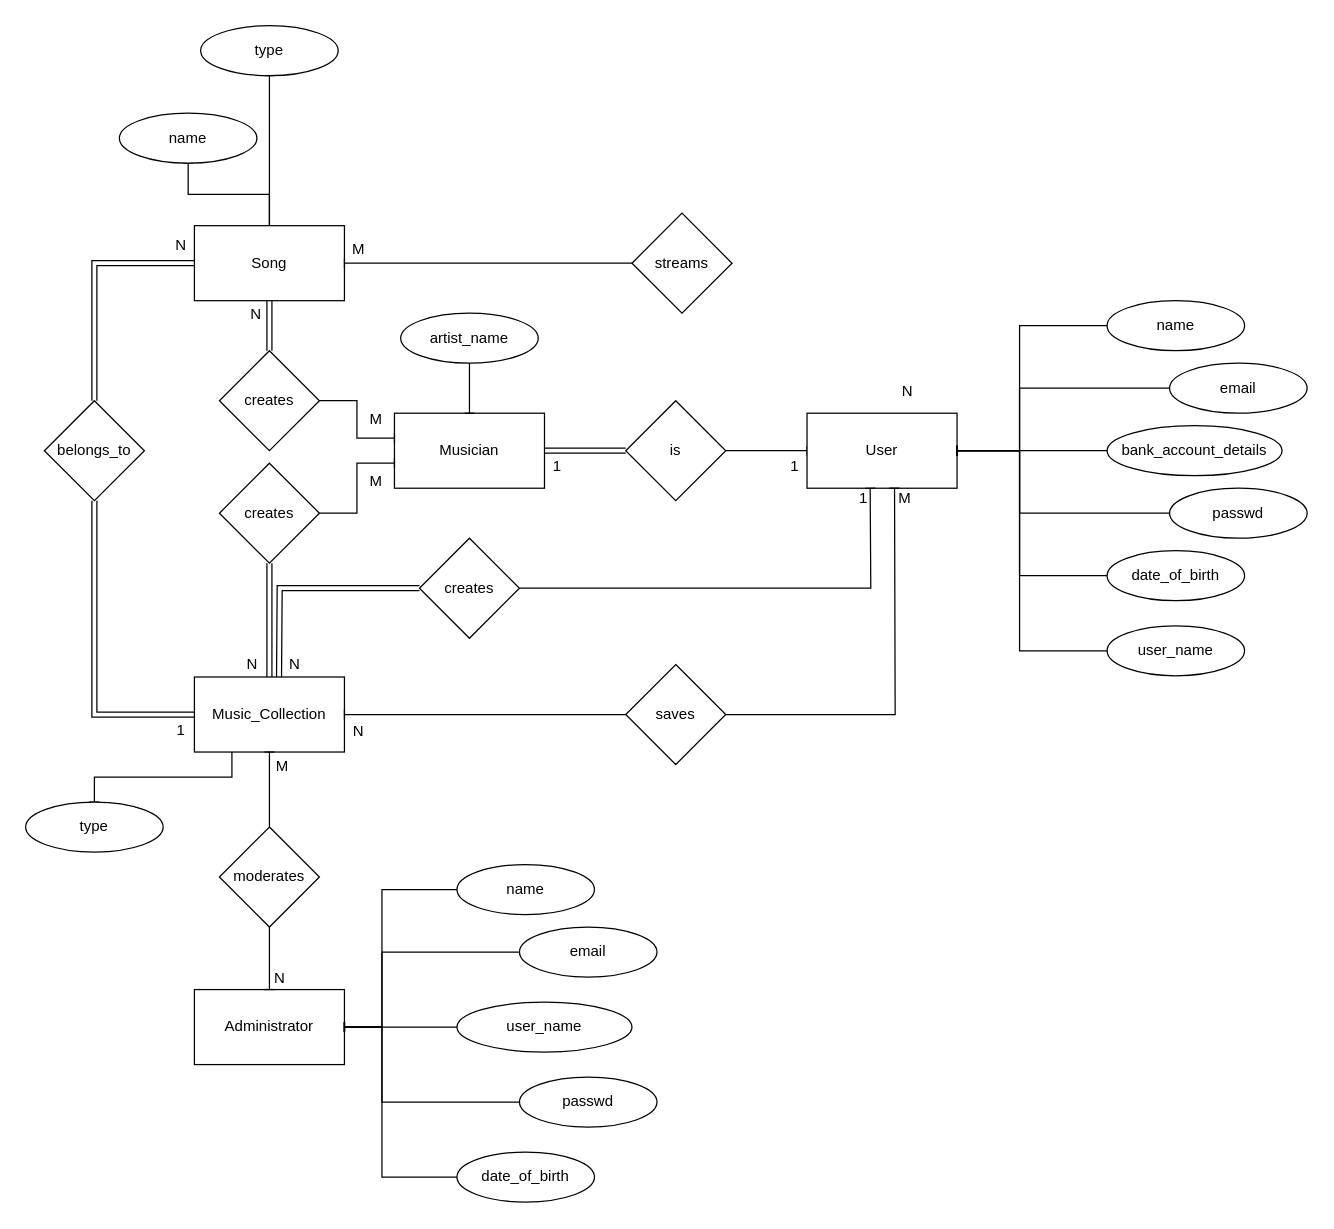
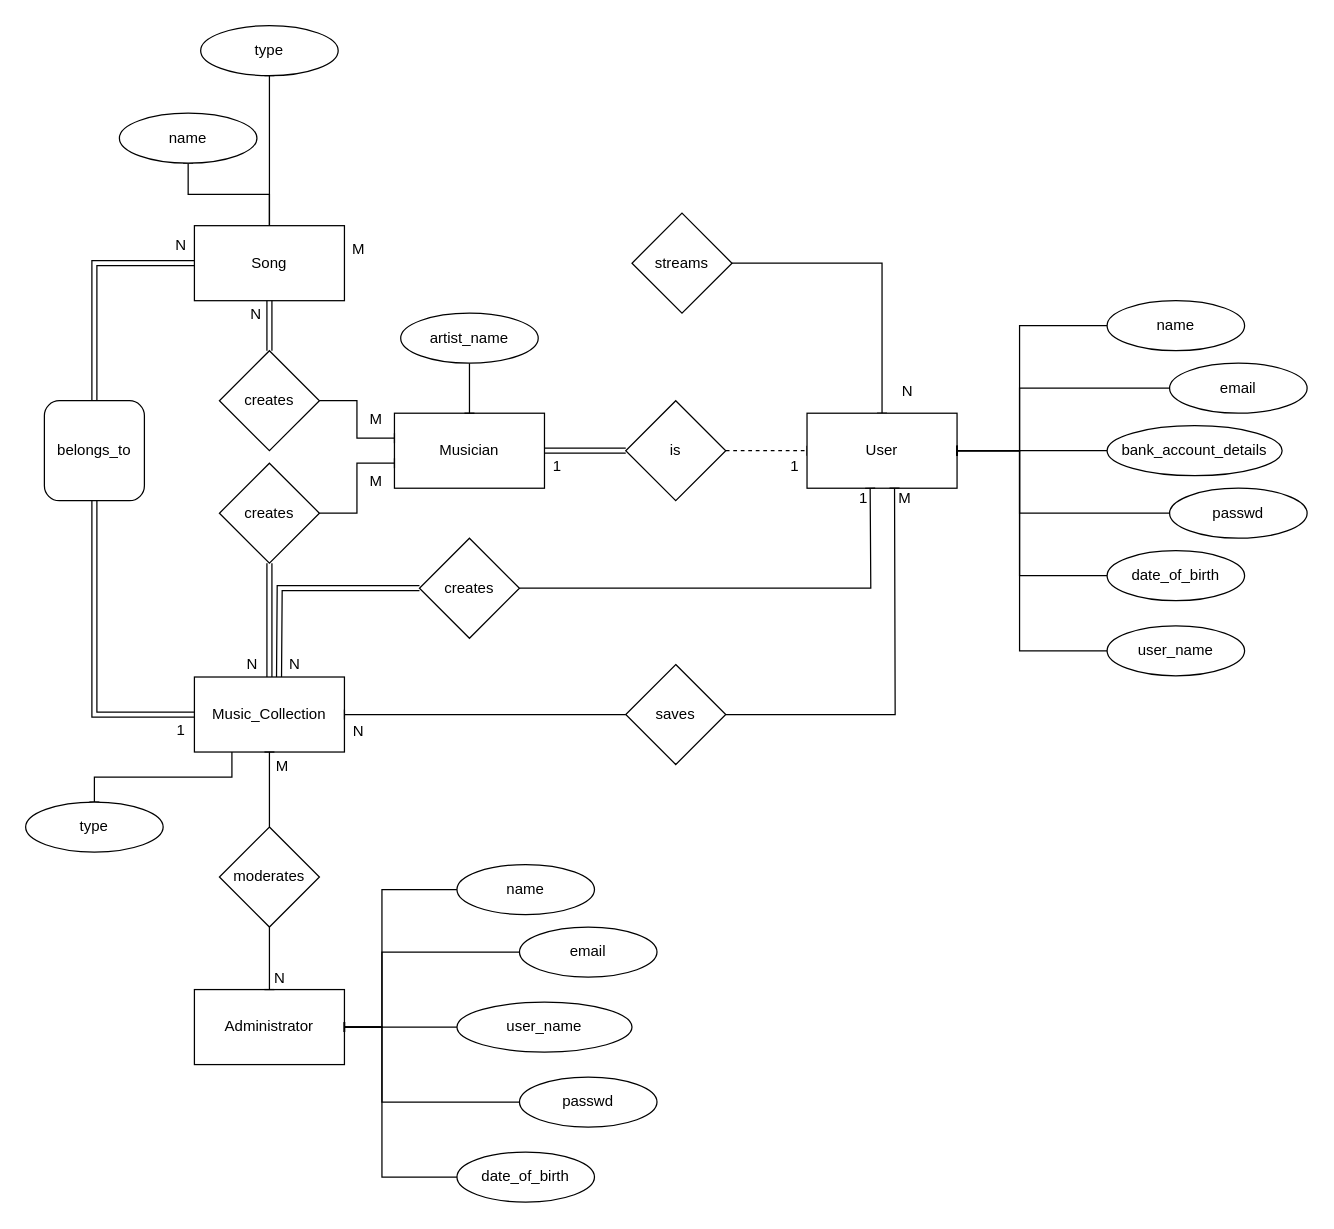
(489, 263) -> none
none -> (882, 263)
(94, 451) -> (94, 451)
(767, 451) -> (767, 451)
